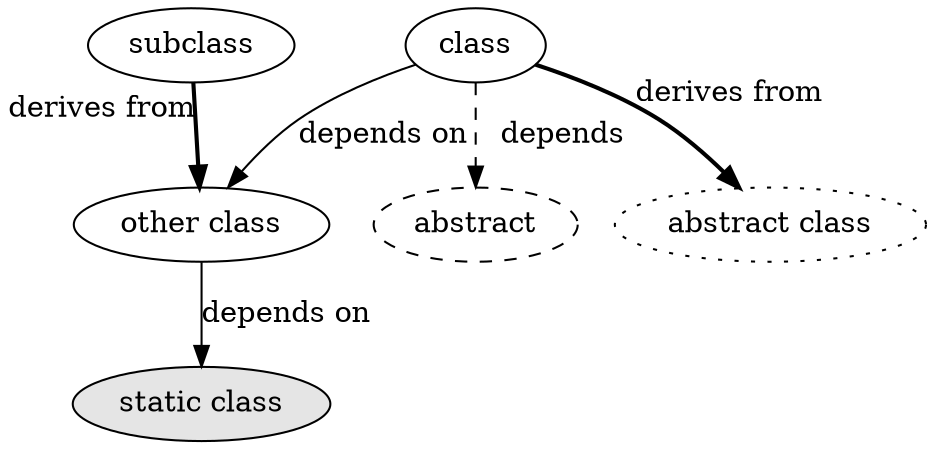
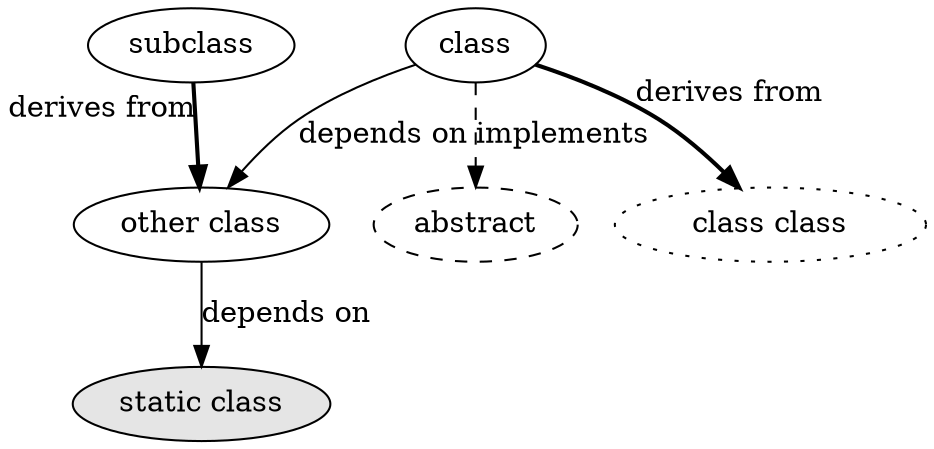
(563, 135) -> (563, 135)
(770, 225) -> (770, 225)
